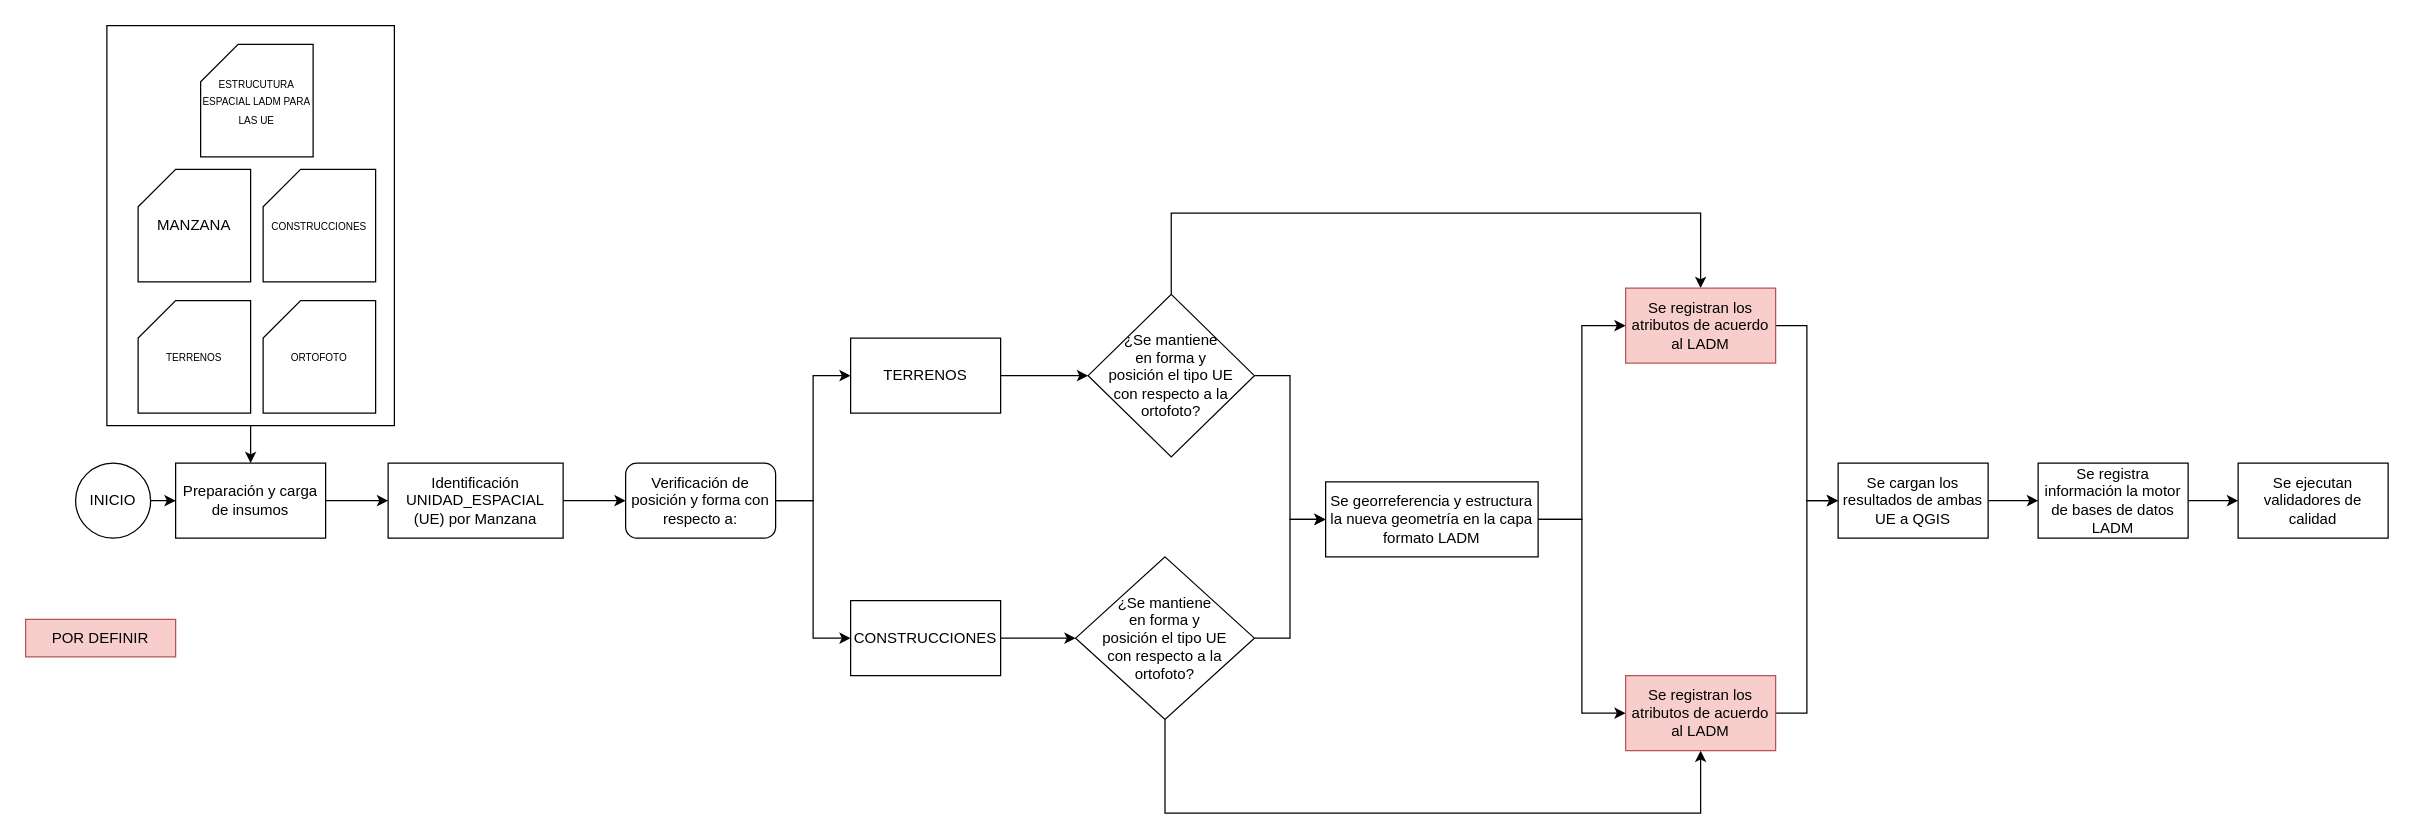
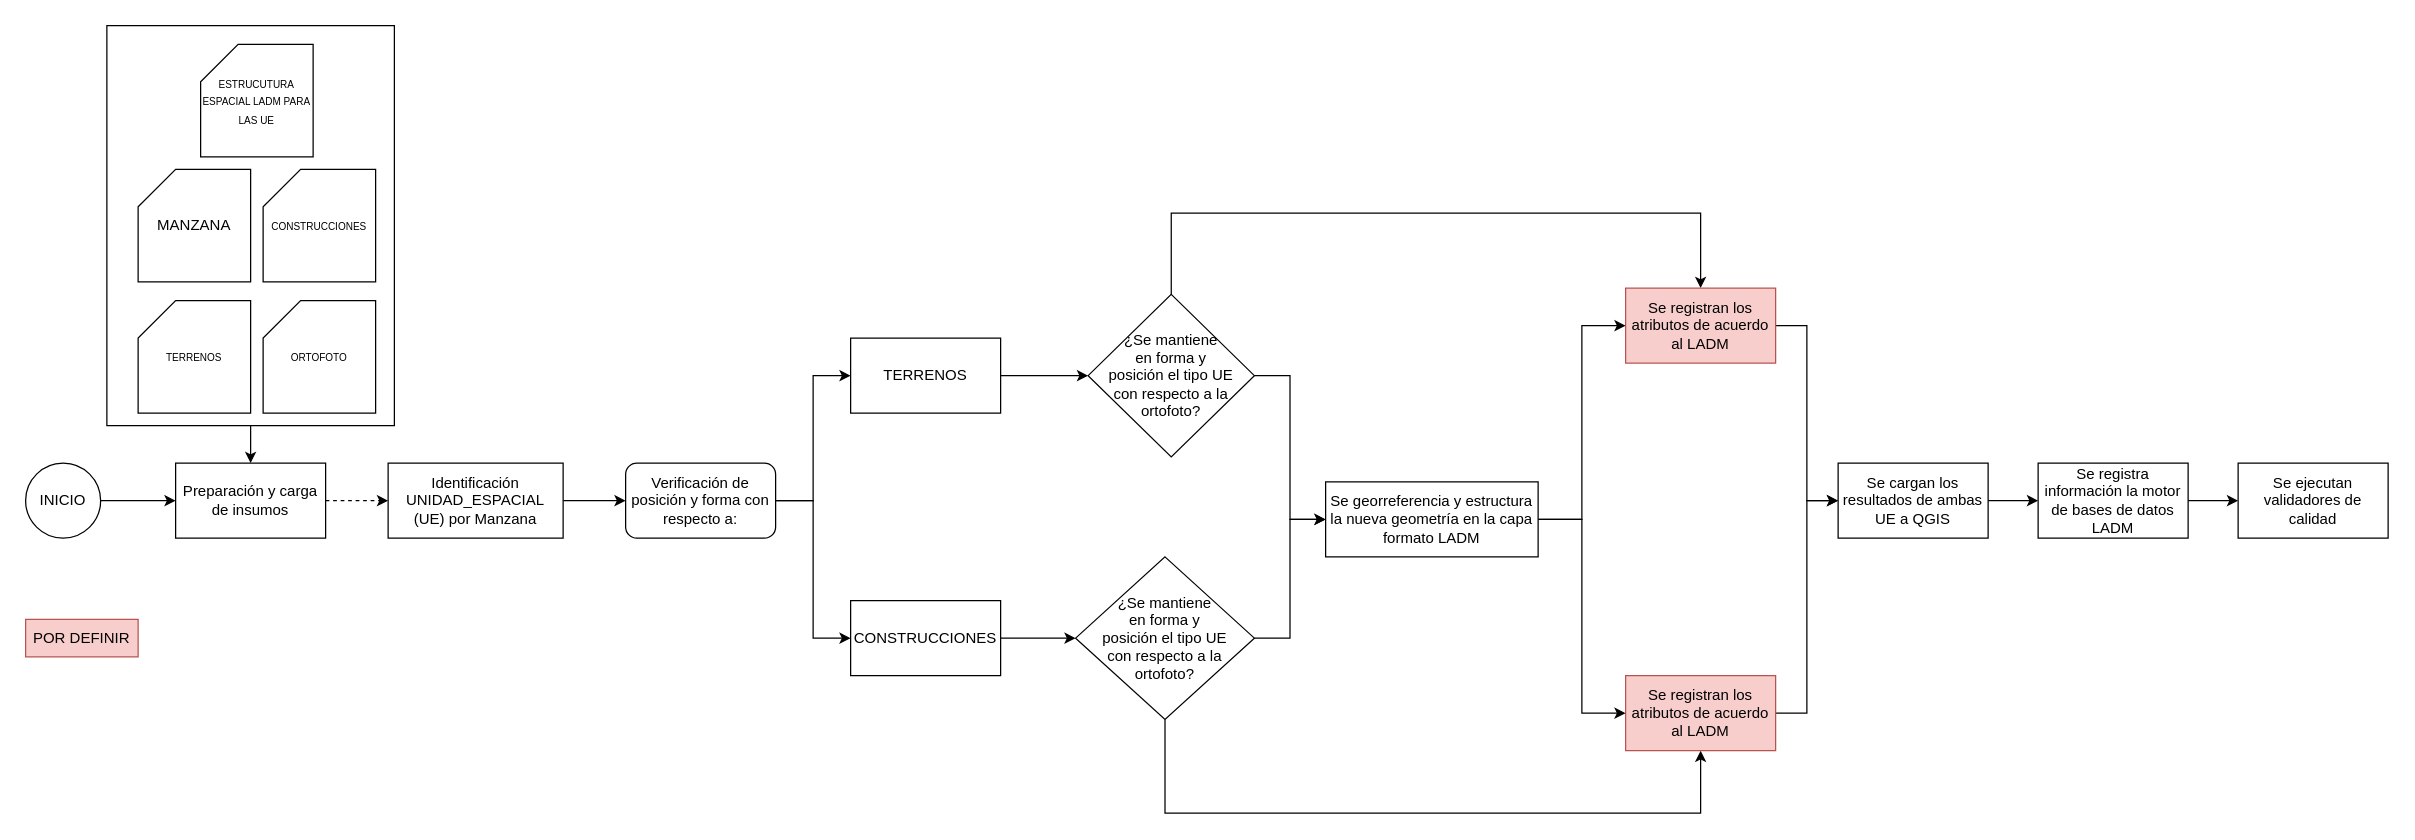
(113, 501) -> (63, 501)
(353, 501) -> (353, 501)
(101, 638) -> (82, 638)
